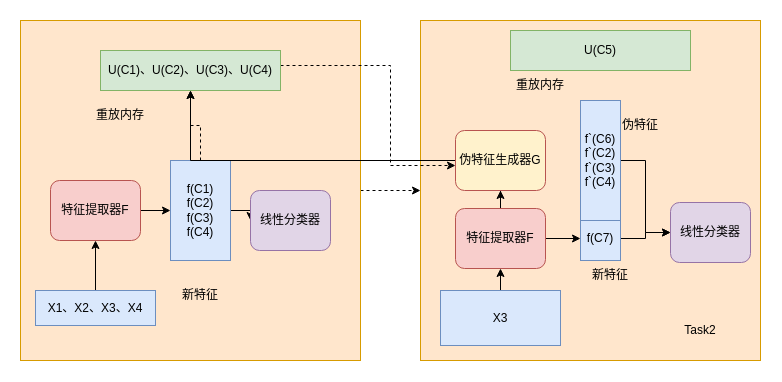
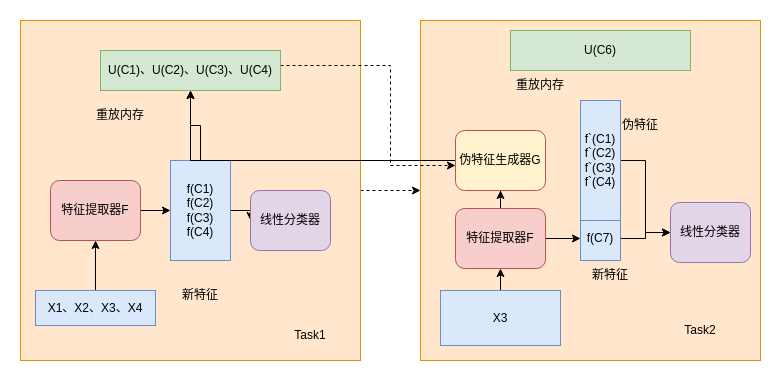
(601, 51) -> (601, 51)
(201, 138) -> (201, 138)
(601, 161) -> (601, 161)
none -> (311, 336)
